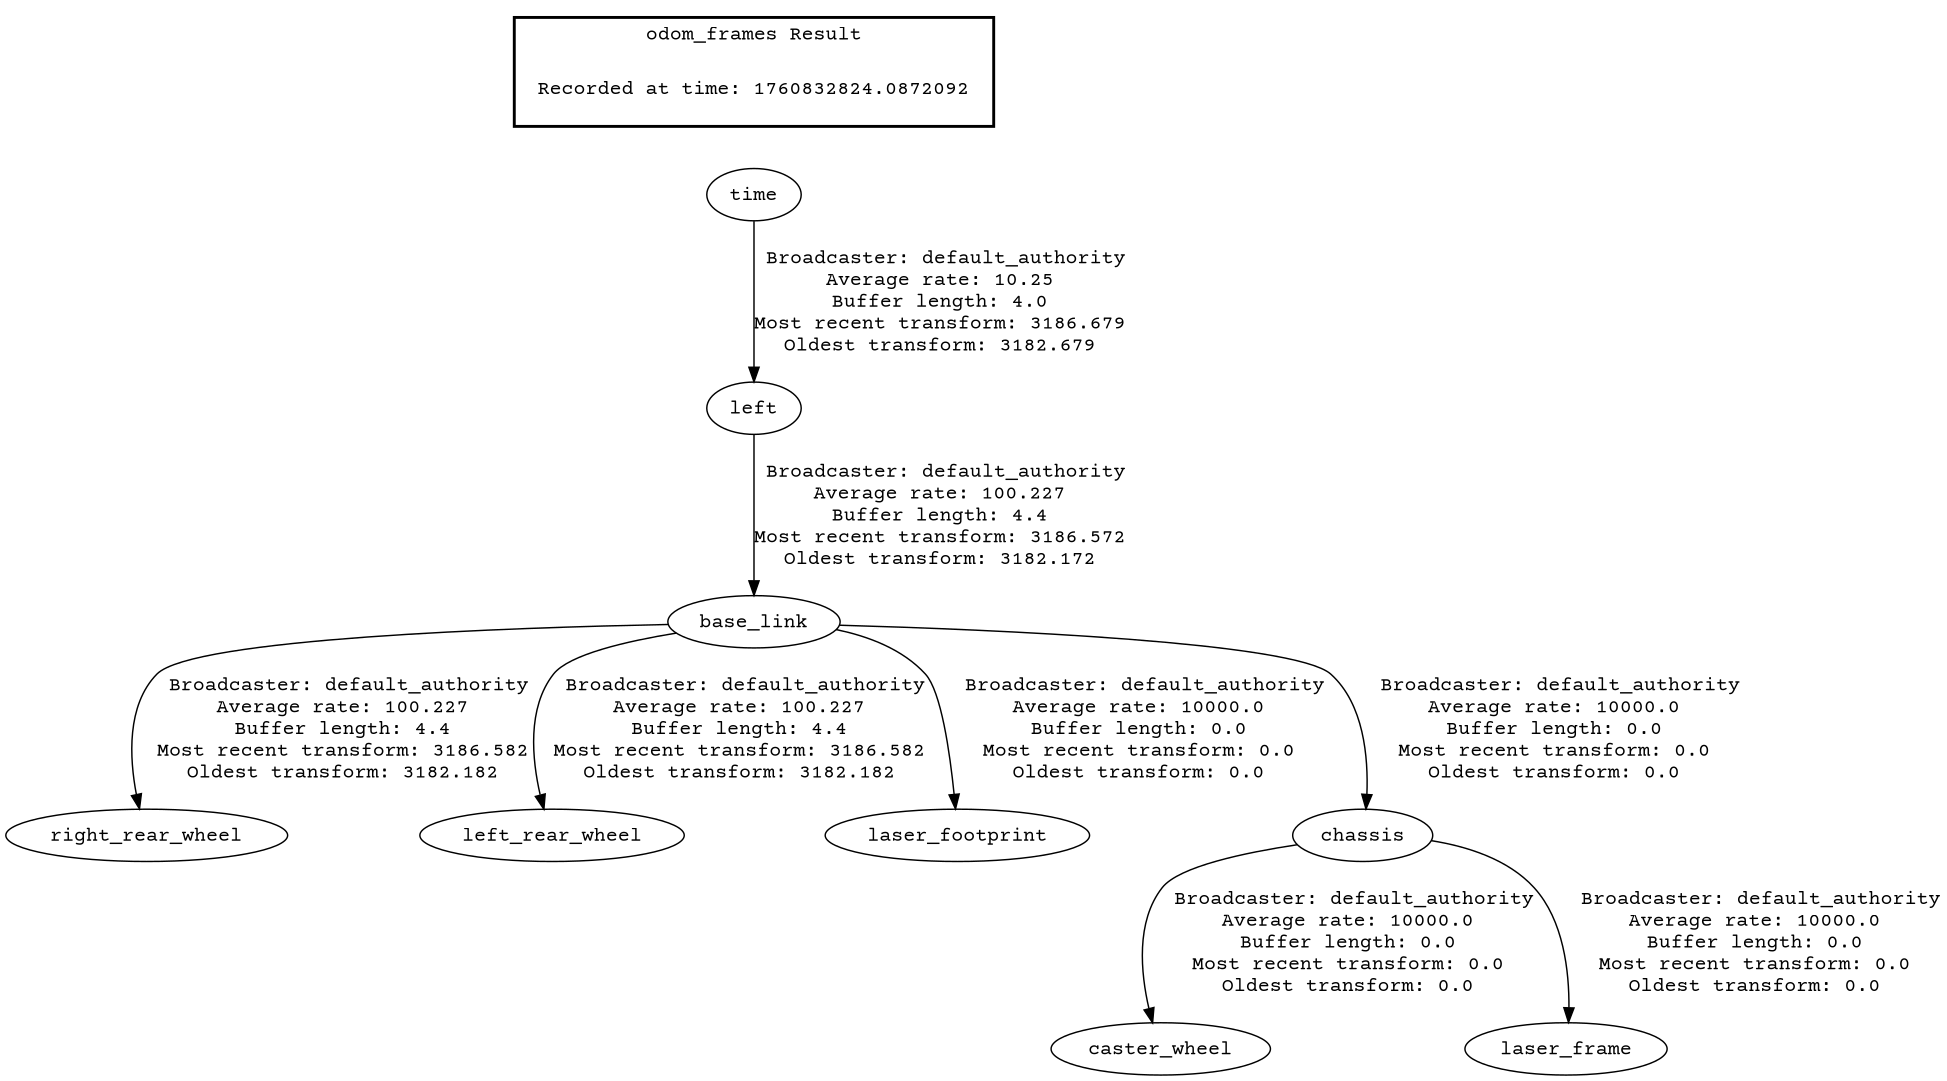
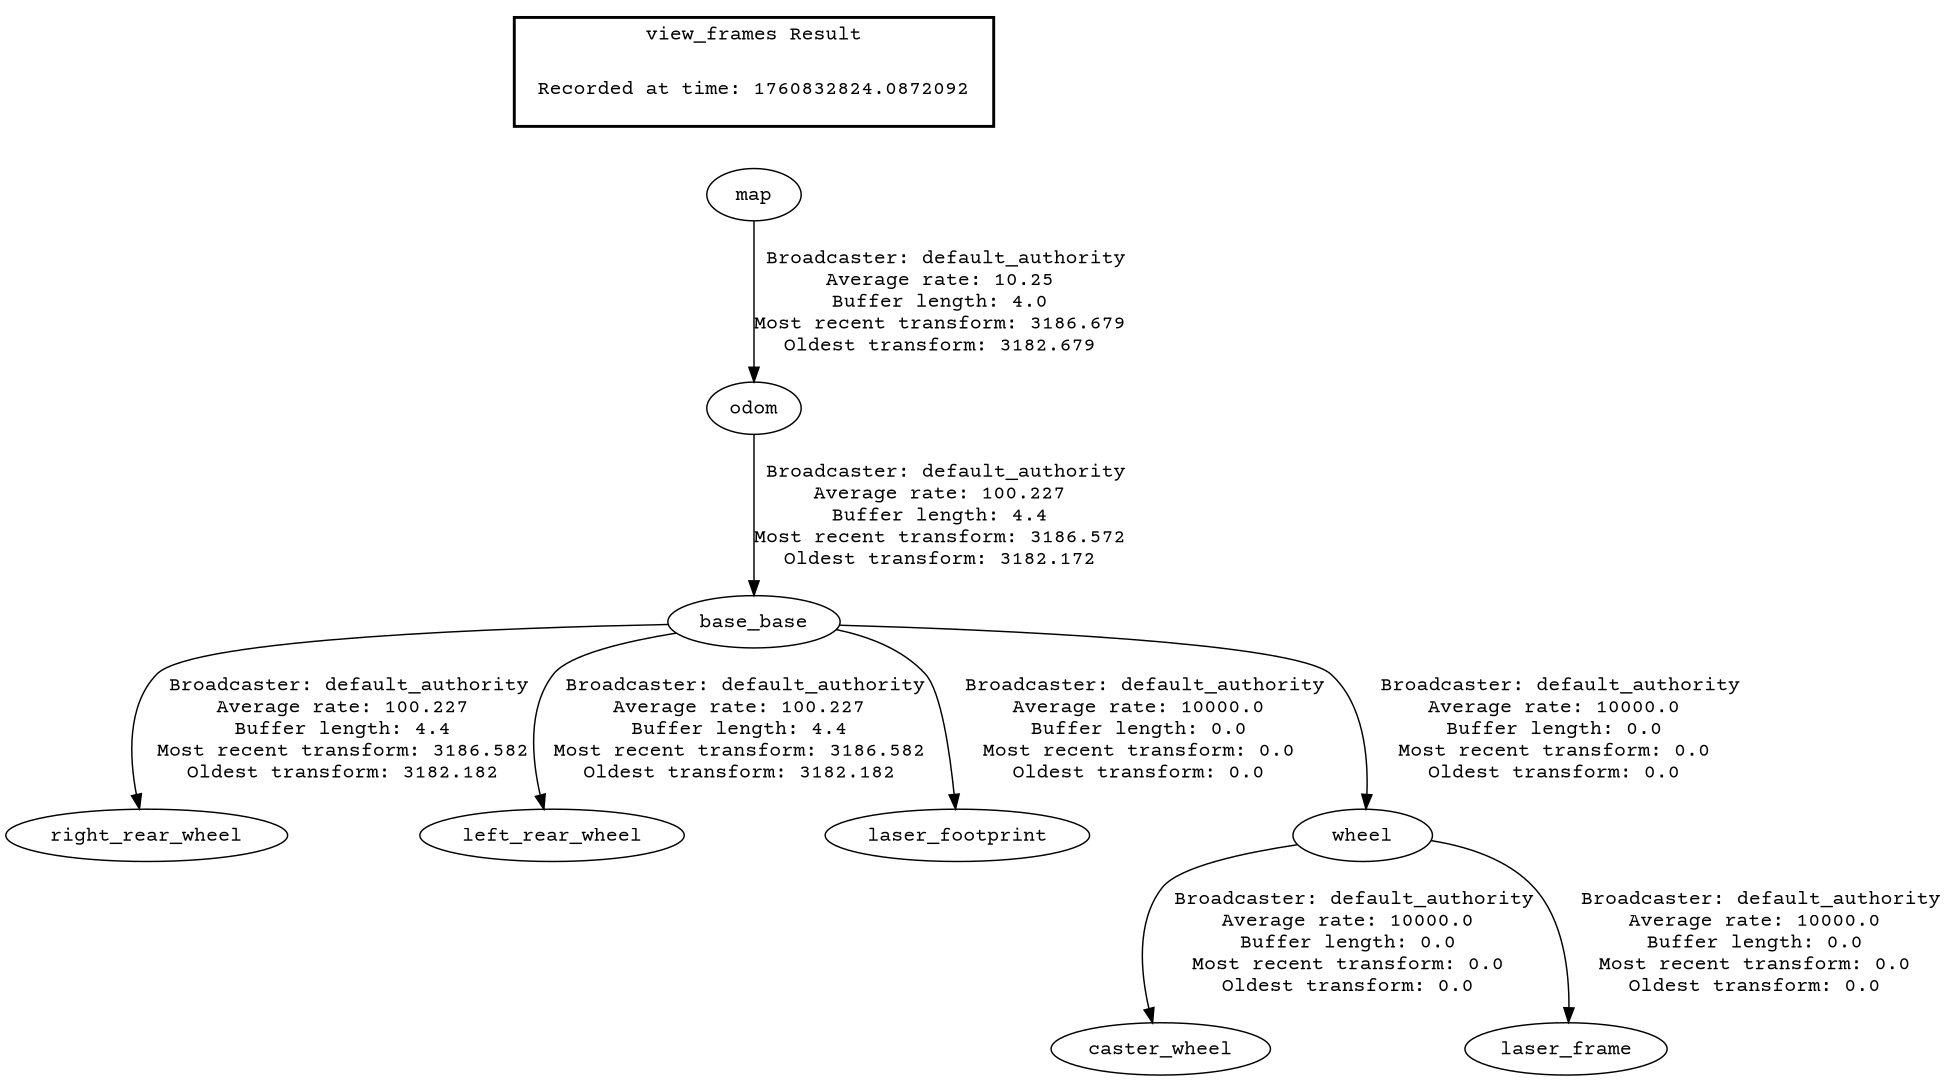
(754, 34) -> (754, 34)
(754, 195) -> (754, 195)
(754, 408) -> (754, 408)
(754, 622) -> (754, 622)
(1363, 835) -> (1363, 835)
